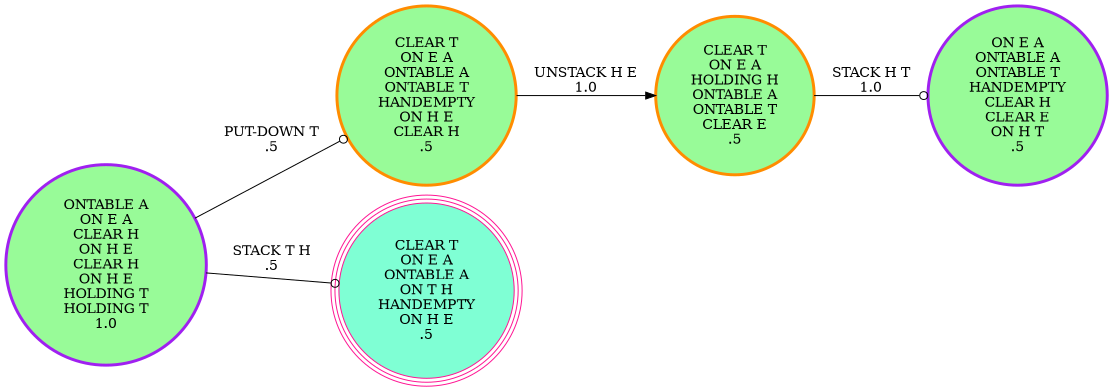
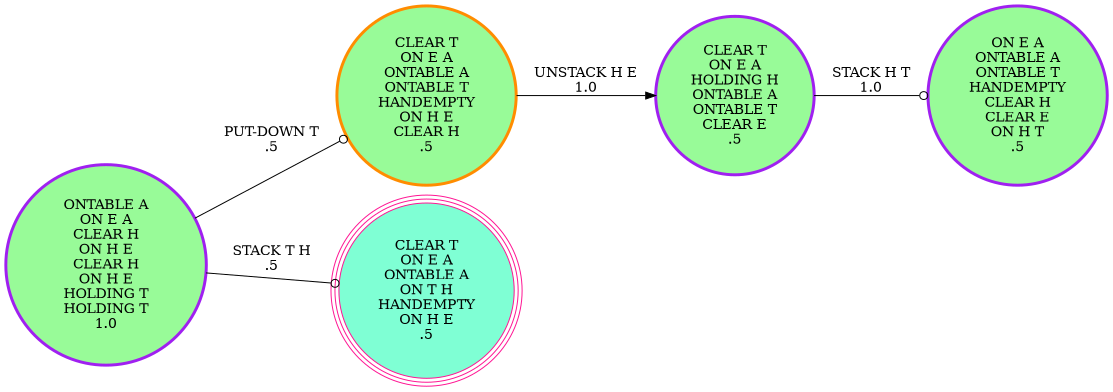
(735, 96) -> (735, 96)
